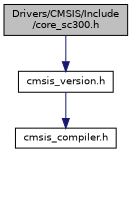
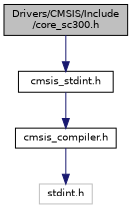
(66, 82) -> (66, 82)
none -> (66, 194)
